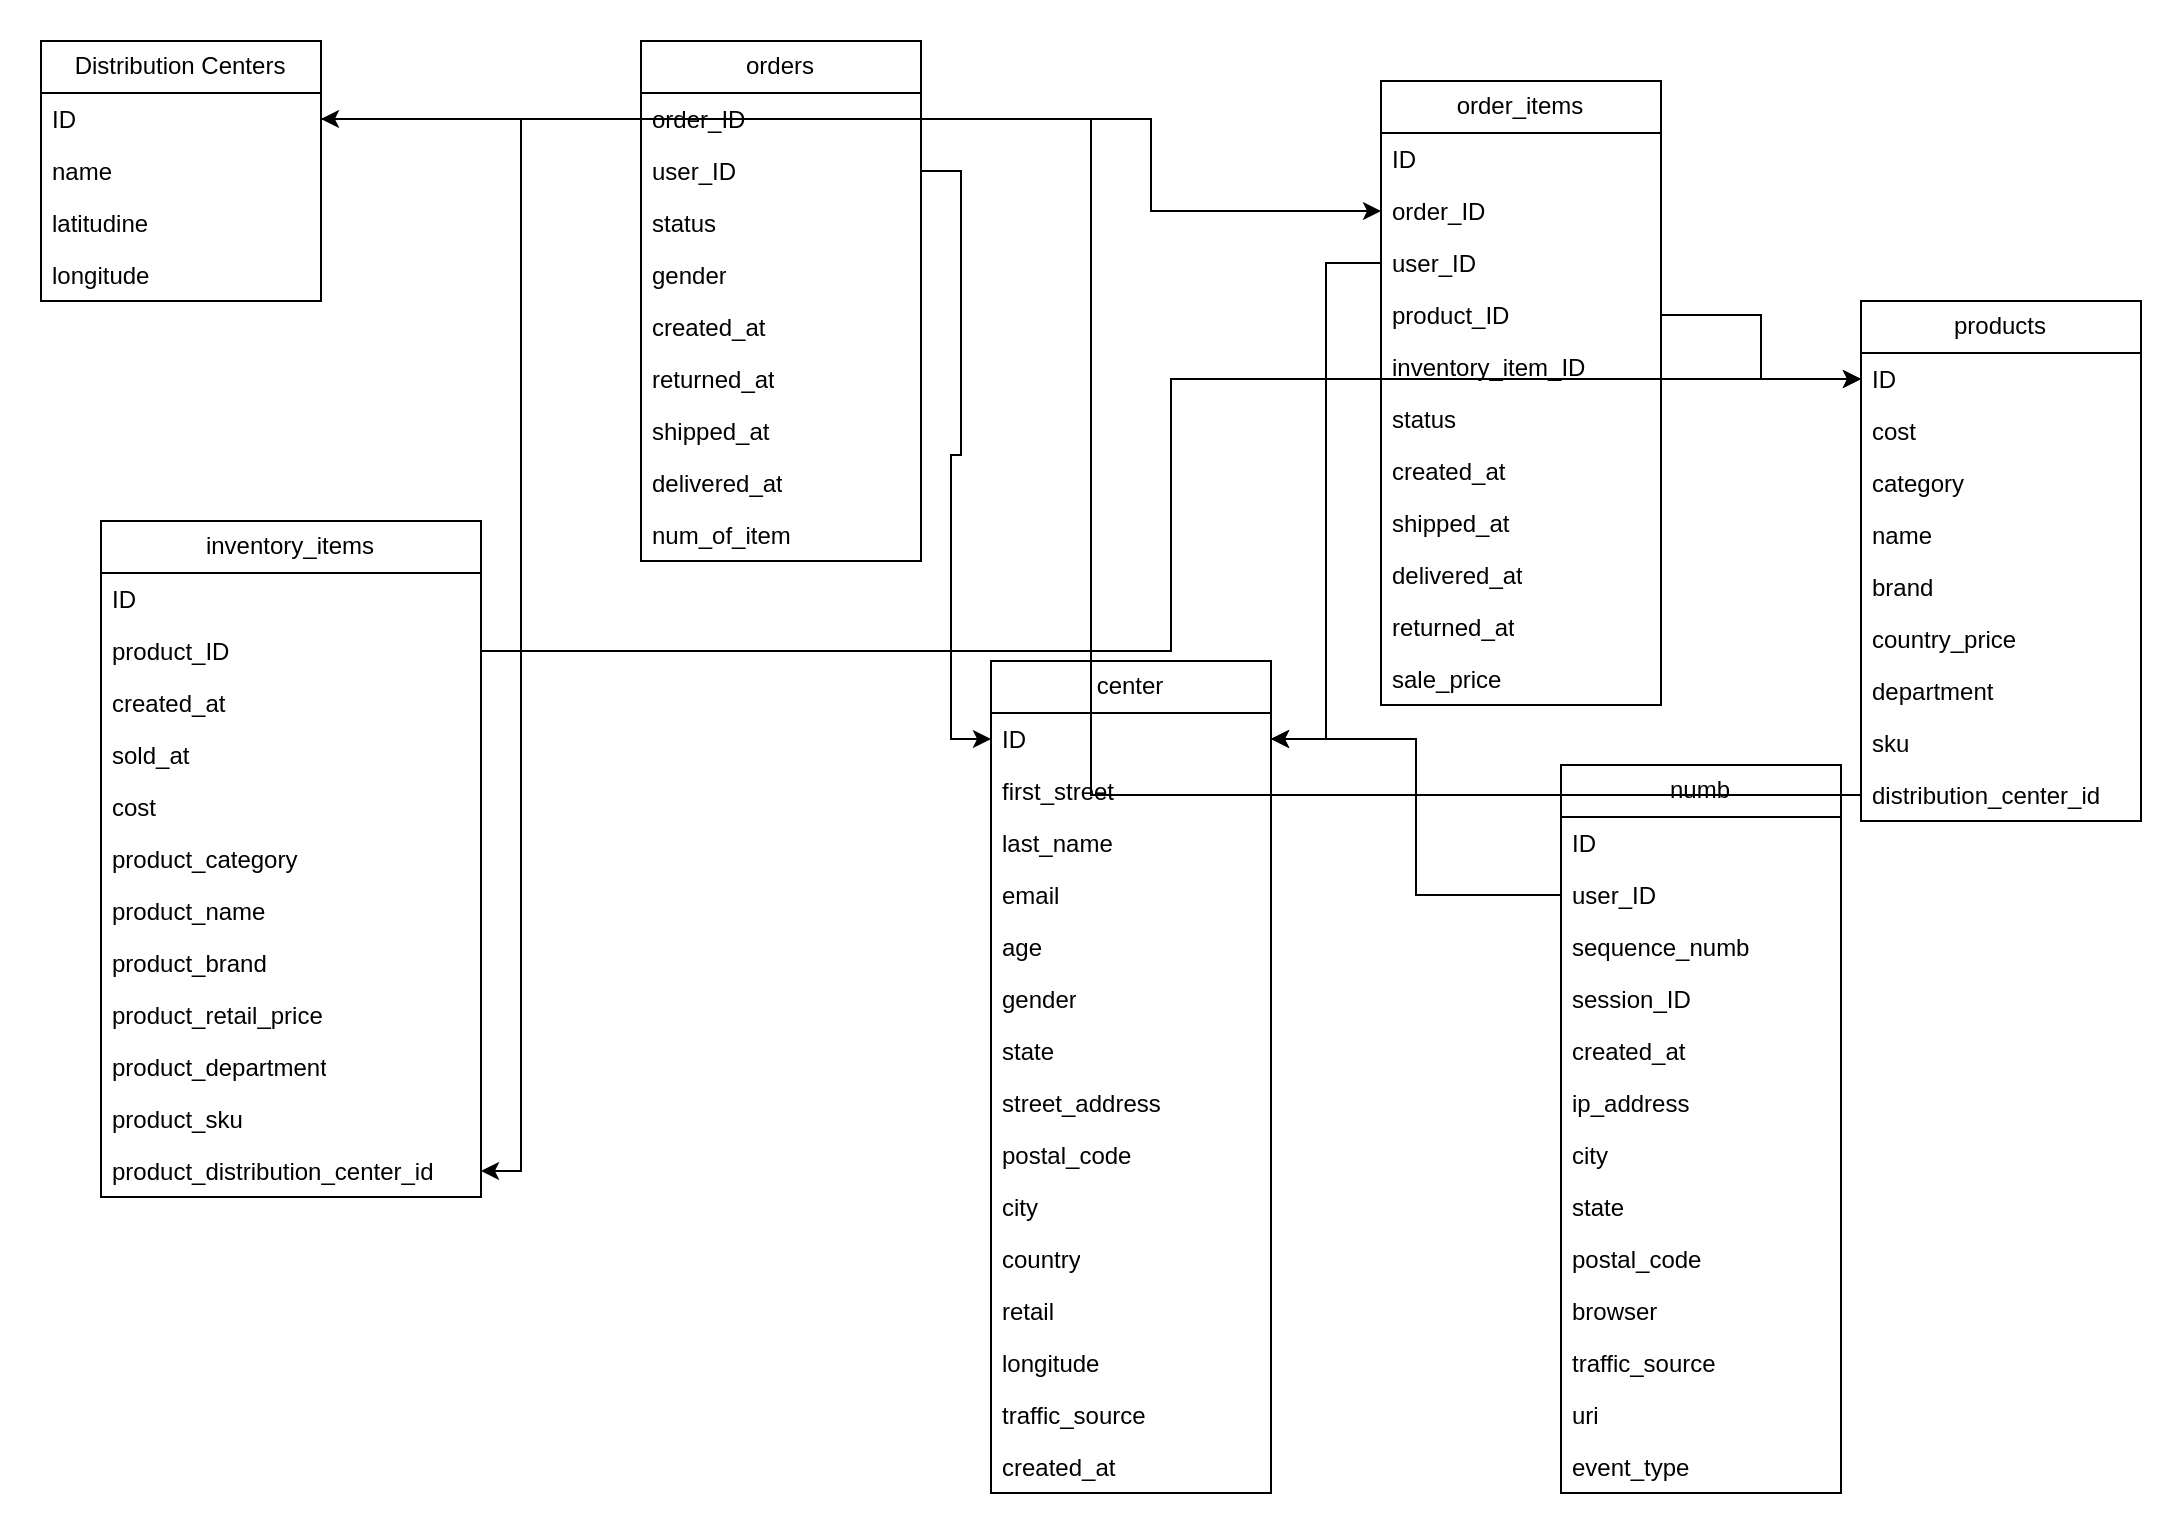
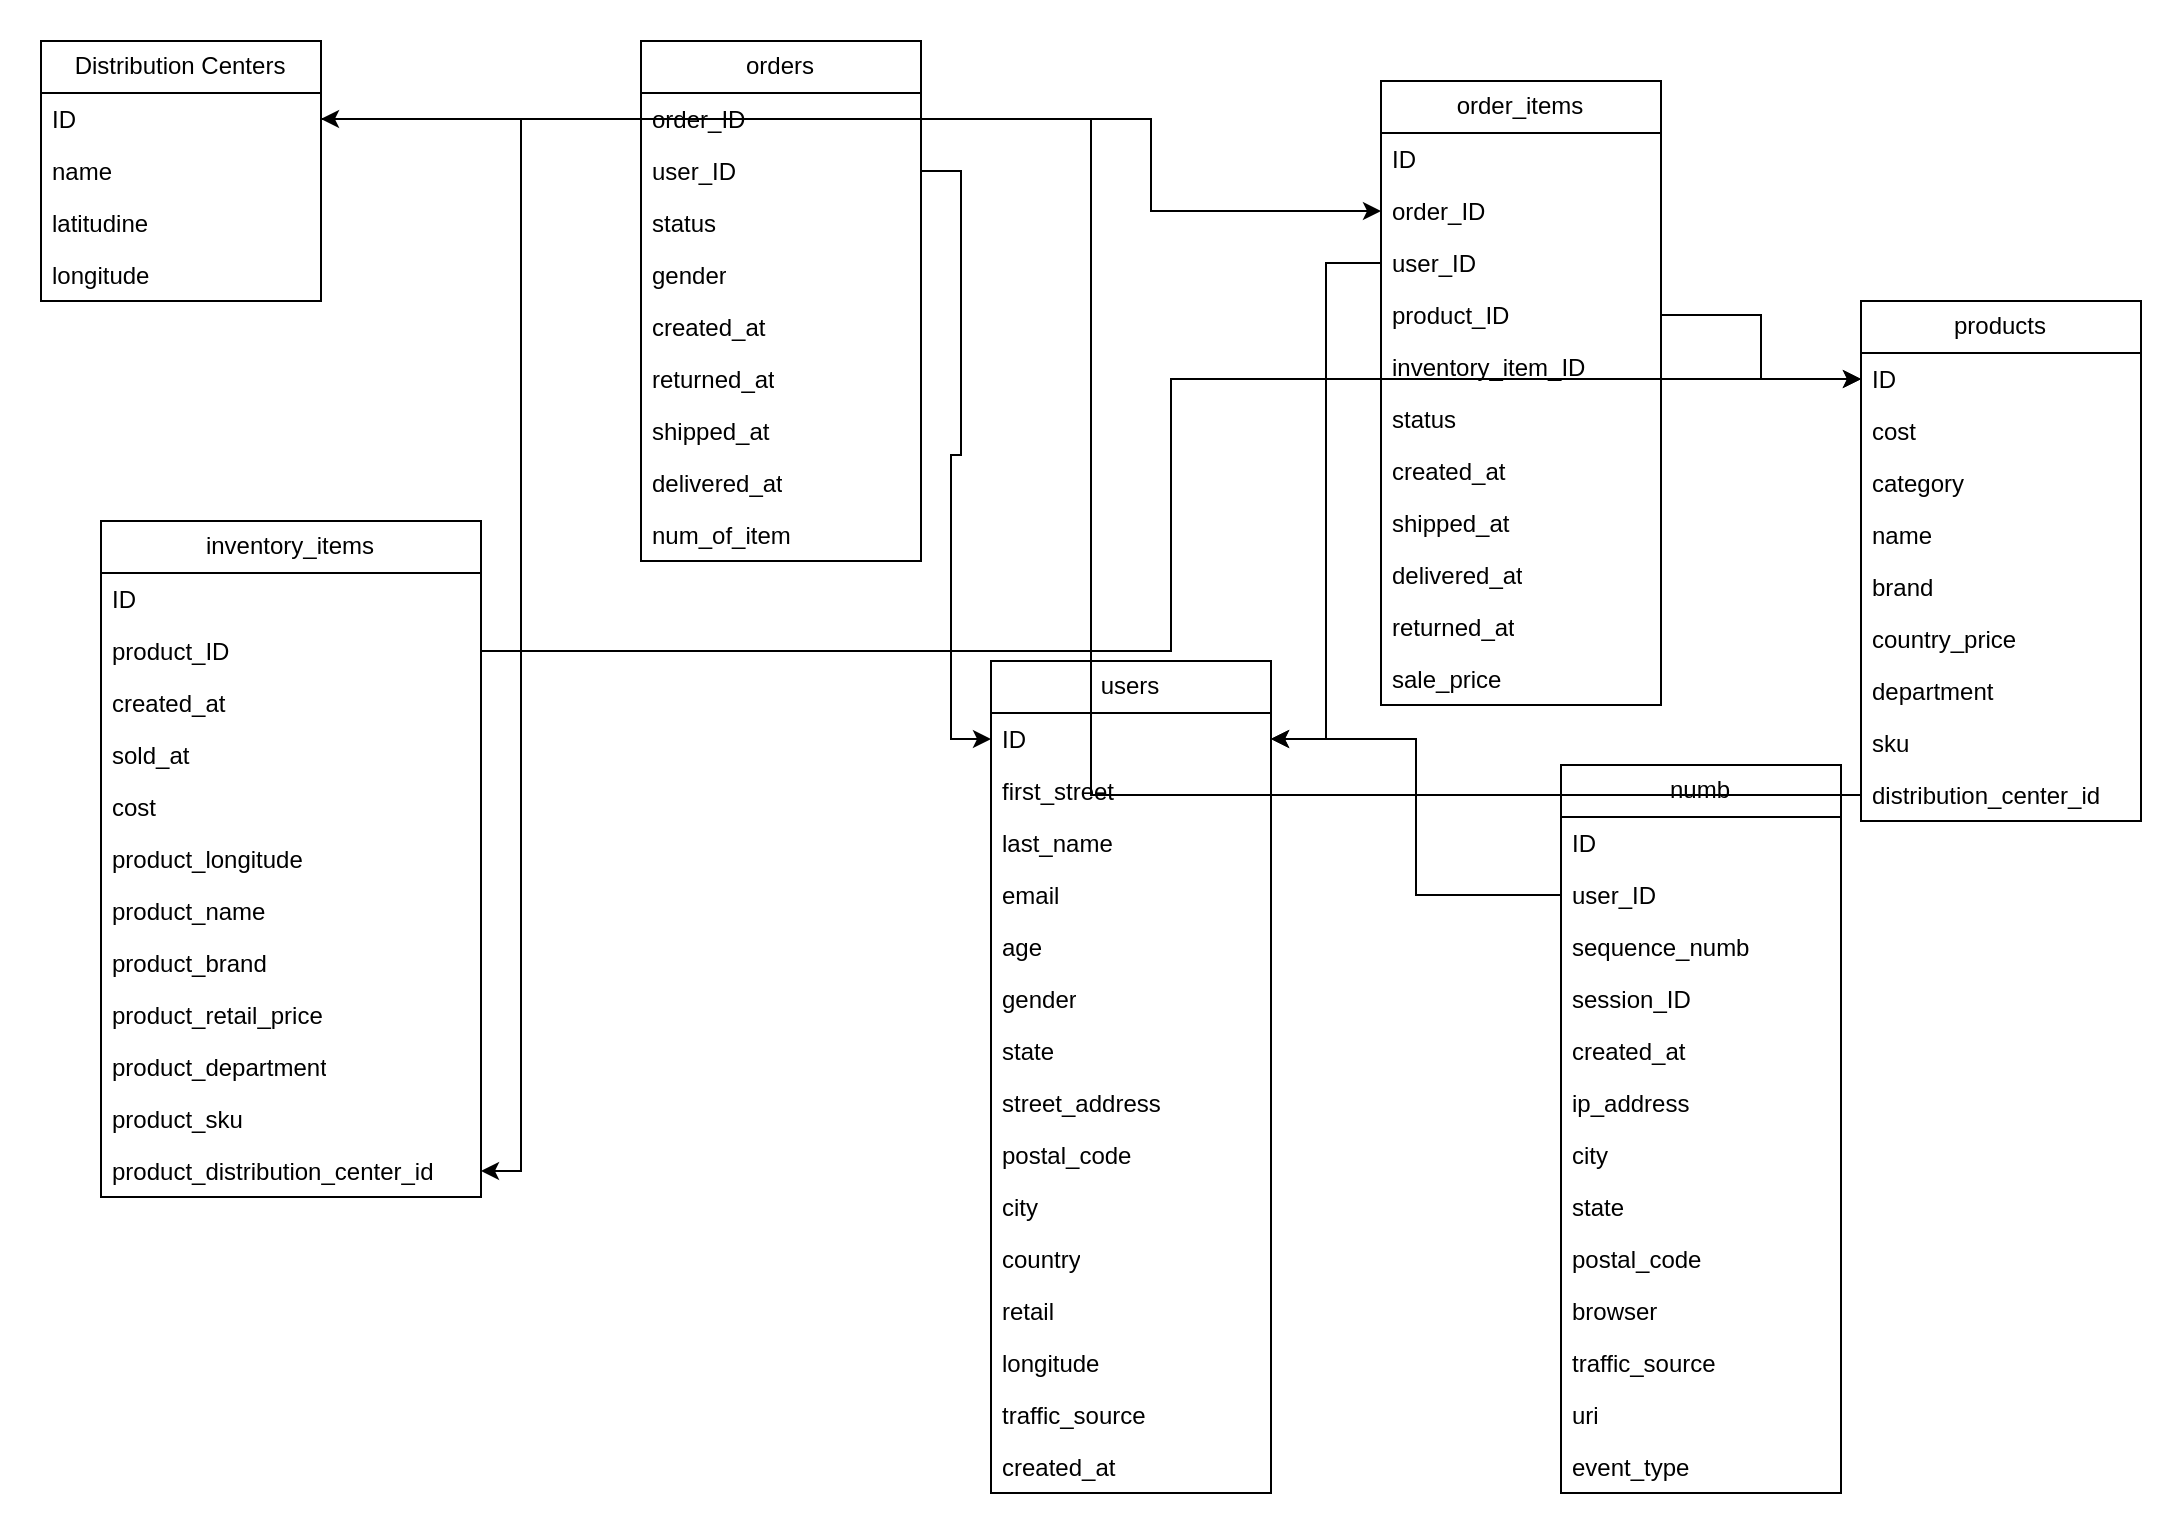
(1131, 687) -> (1131, 687)
(221, 861) -> (221, 861)
